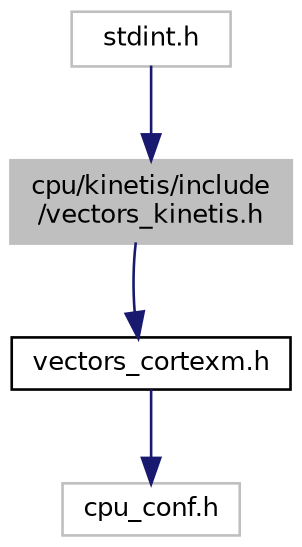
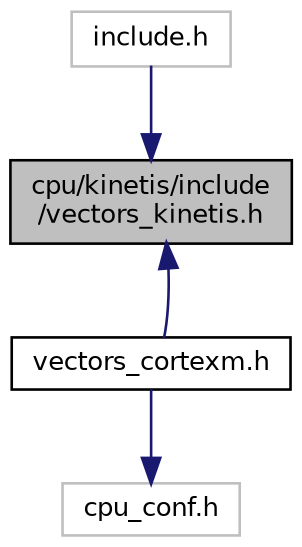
(151, 39) -> (151, 39)
(151, 202) -> (151, 202)
(134, 277) -> (168, 304)
